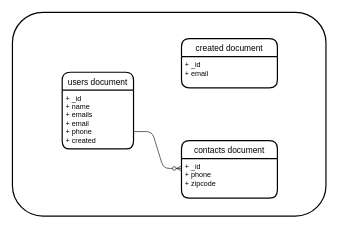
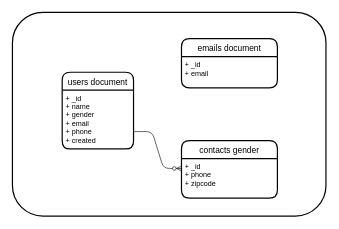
(229, 48) -> (229, 48)
(74, 98) -> (74, 98)
(229, 150) -> (229, 150)
